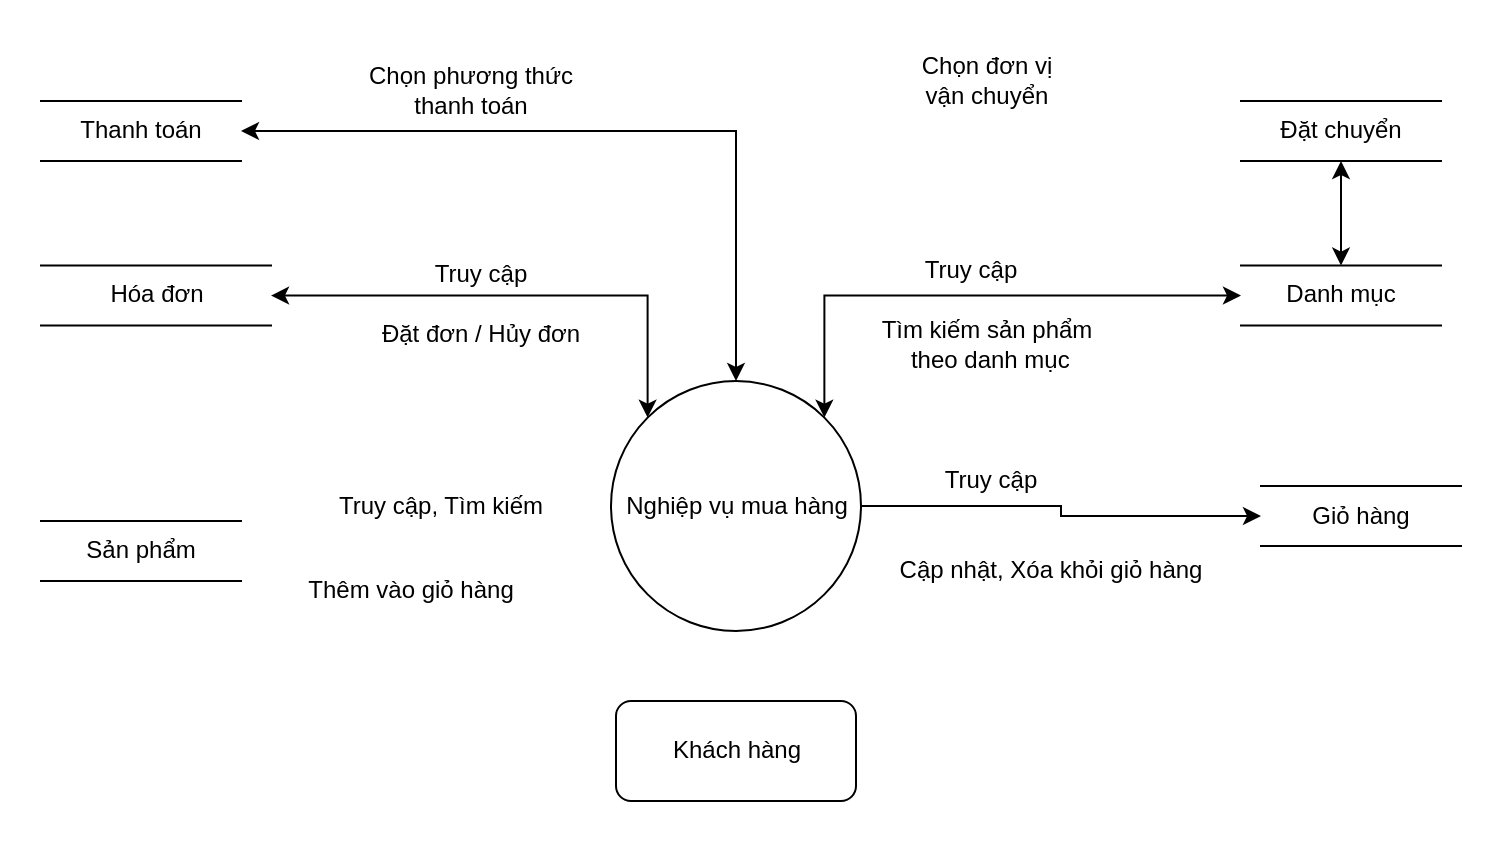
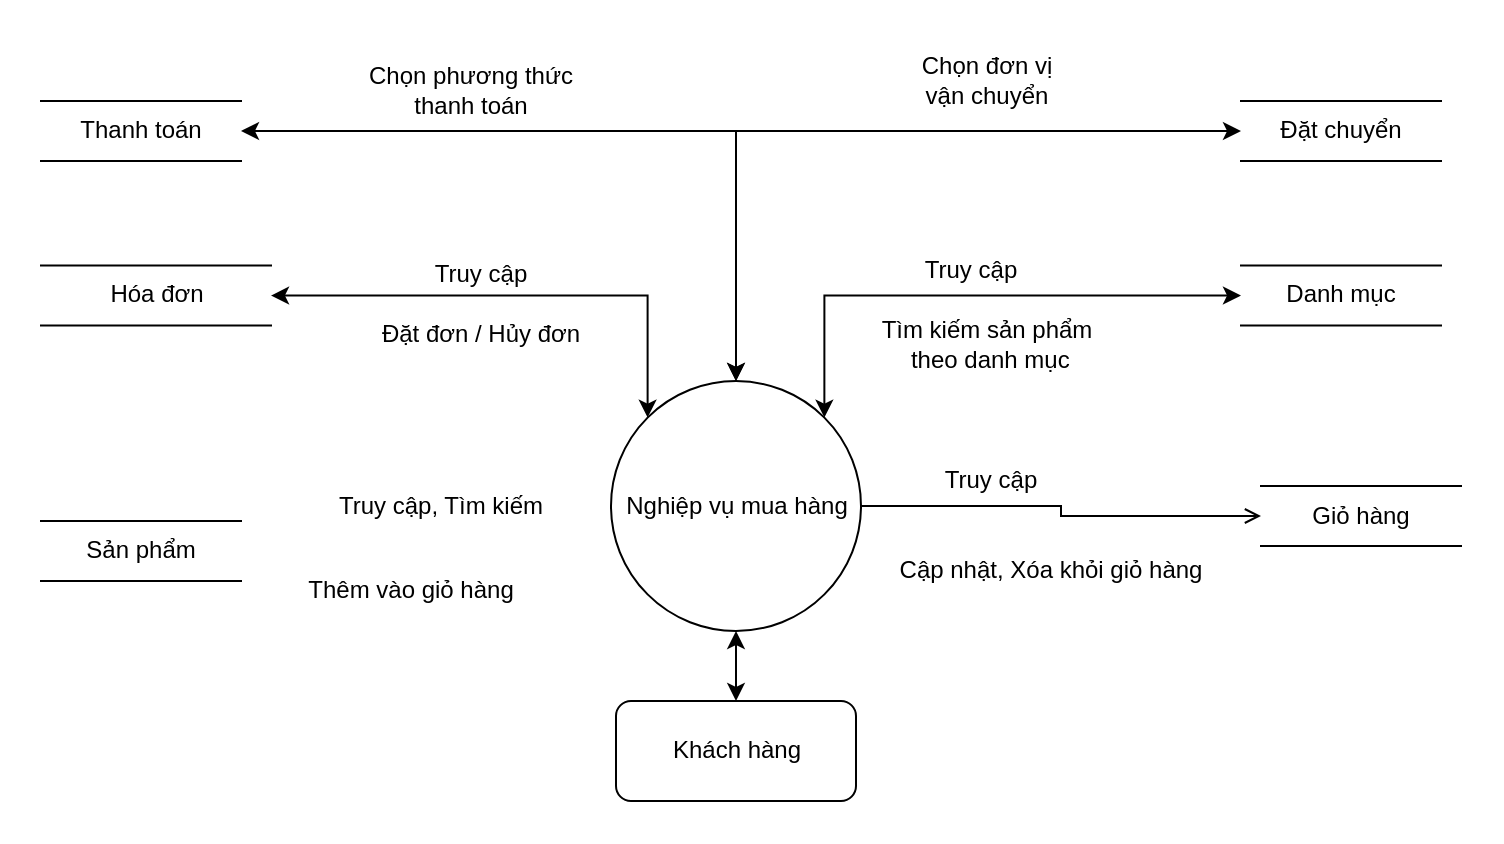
(1341, 213) -> (984, 131)
(1246, 516) -> (1248, 516)
none -> (736, 666)
